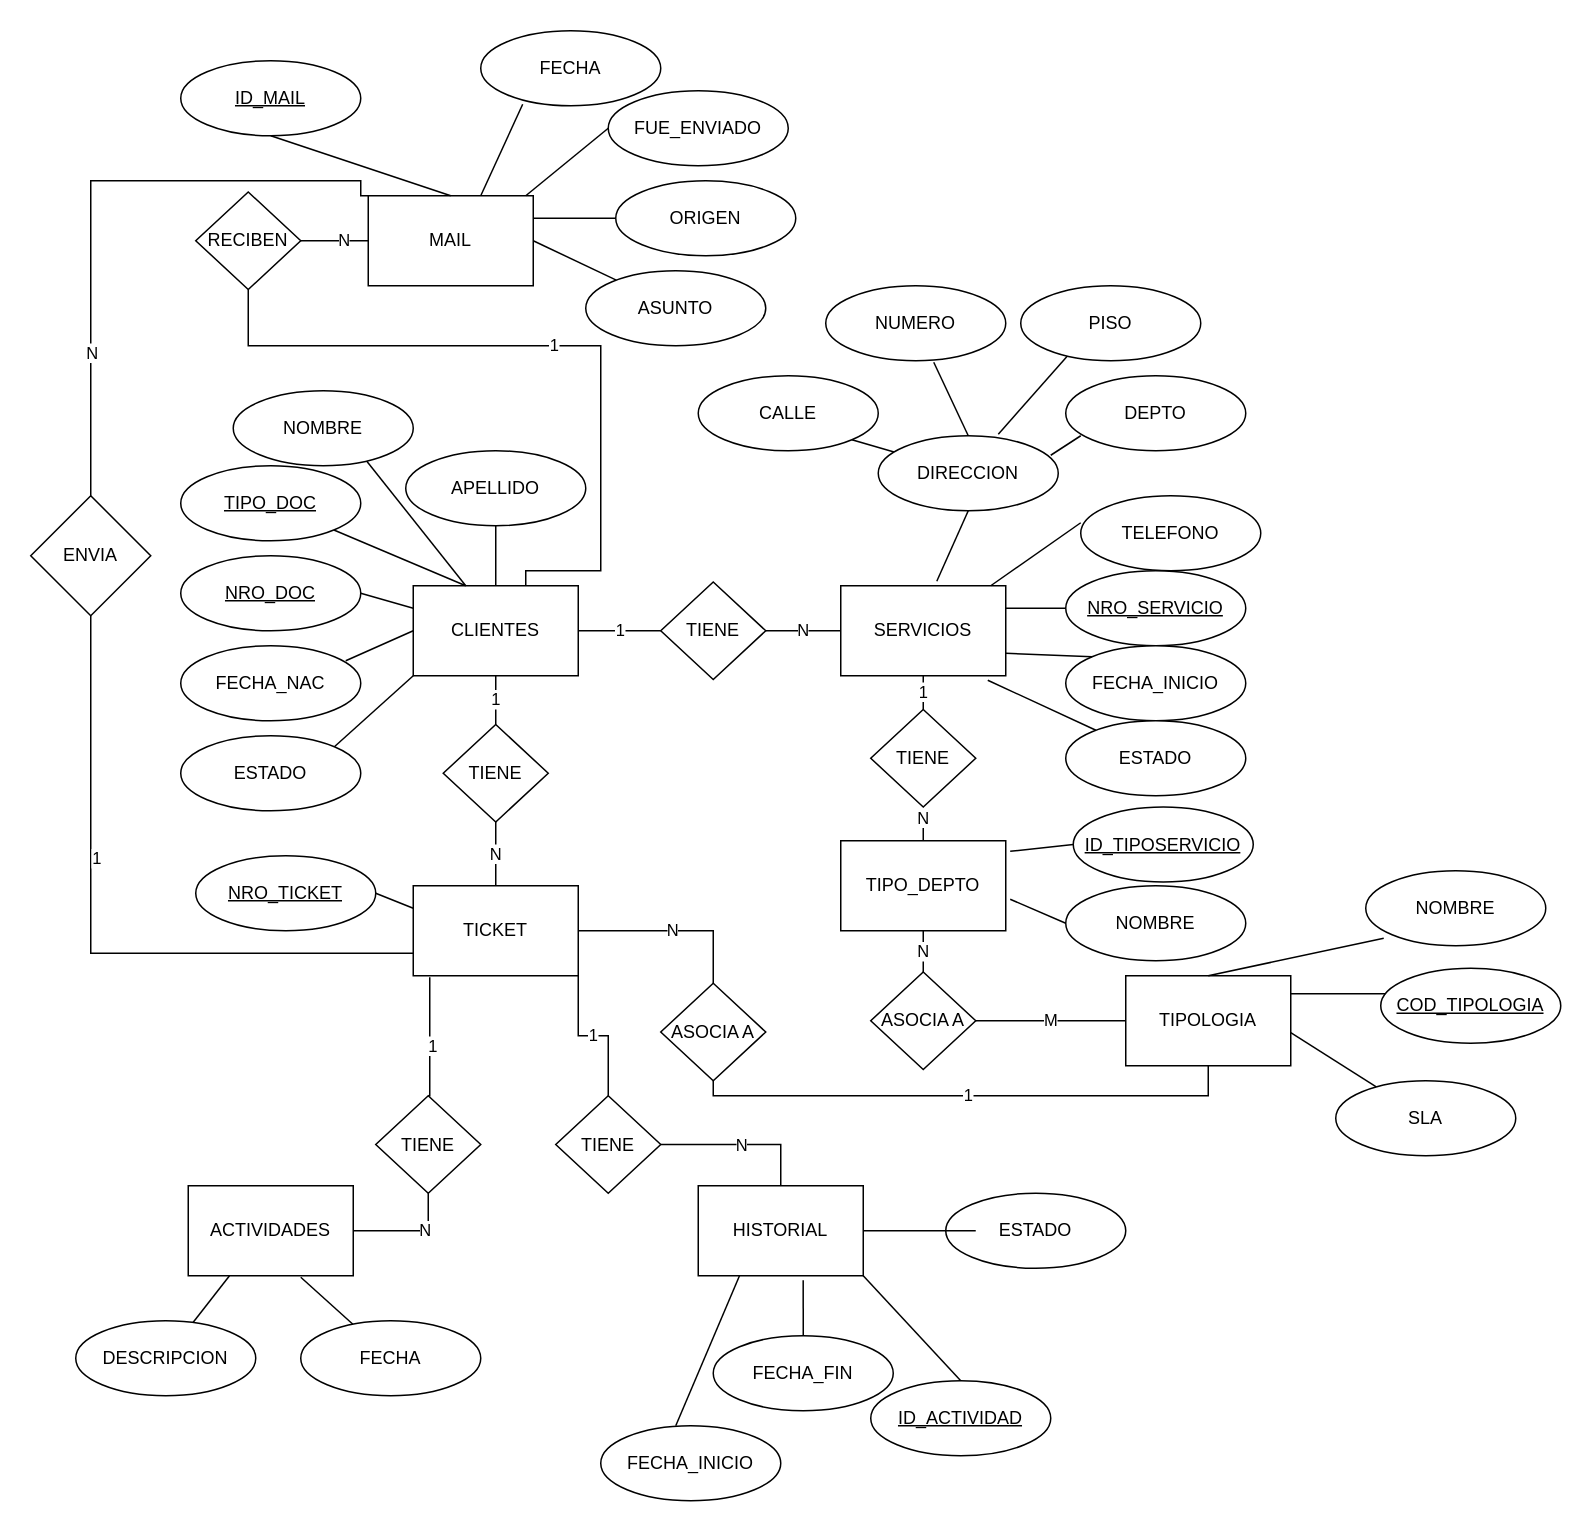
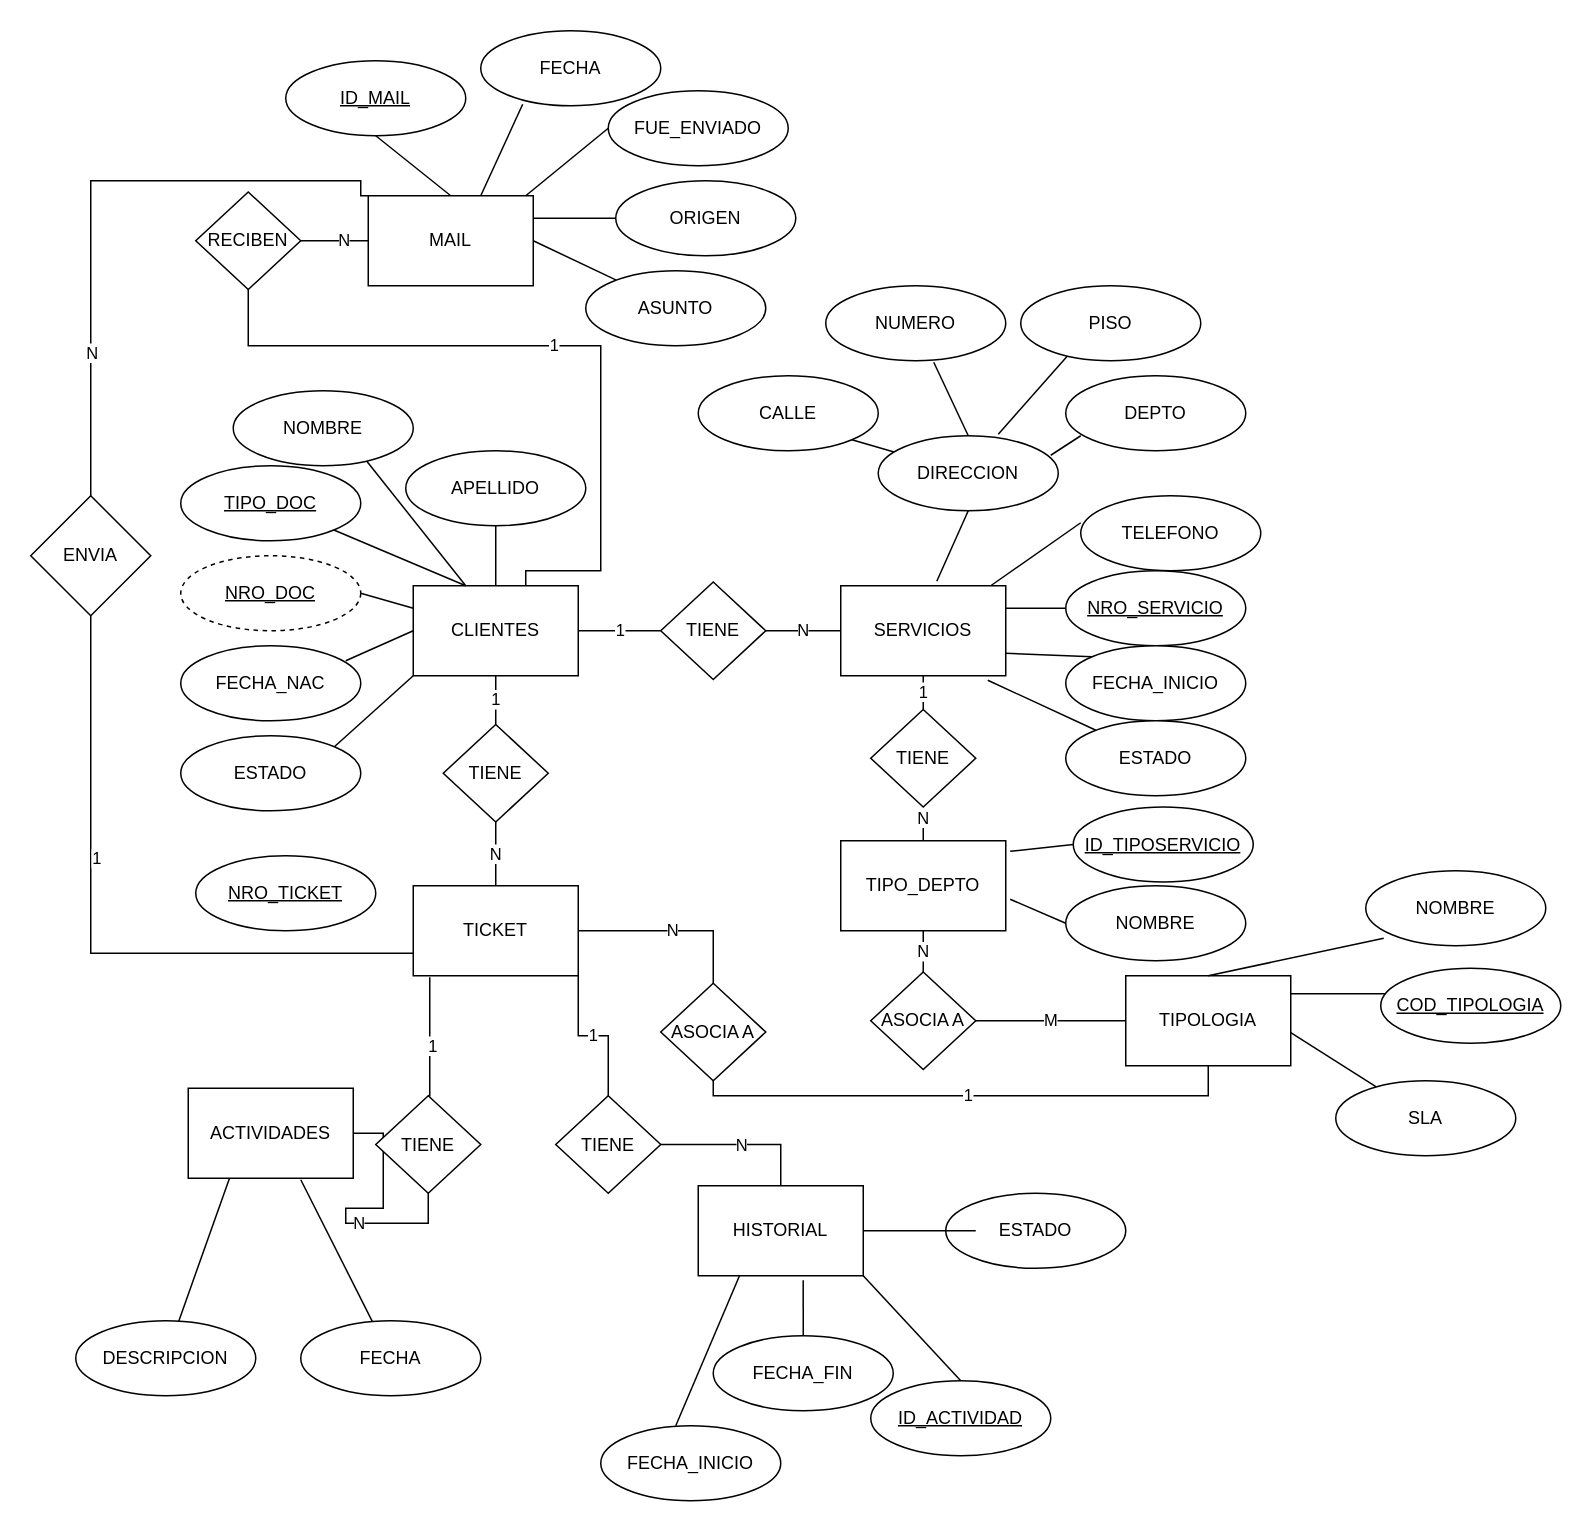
(271, 98) -> (376, 98)
(271, 593) -> (271, 593)
(395, 901) -> none
(271, 1231) -> (271, 1133)
